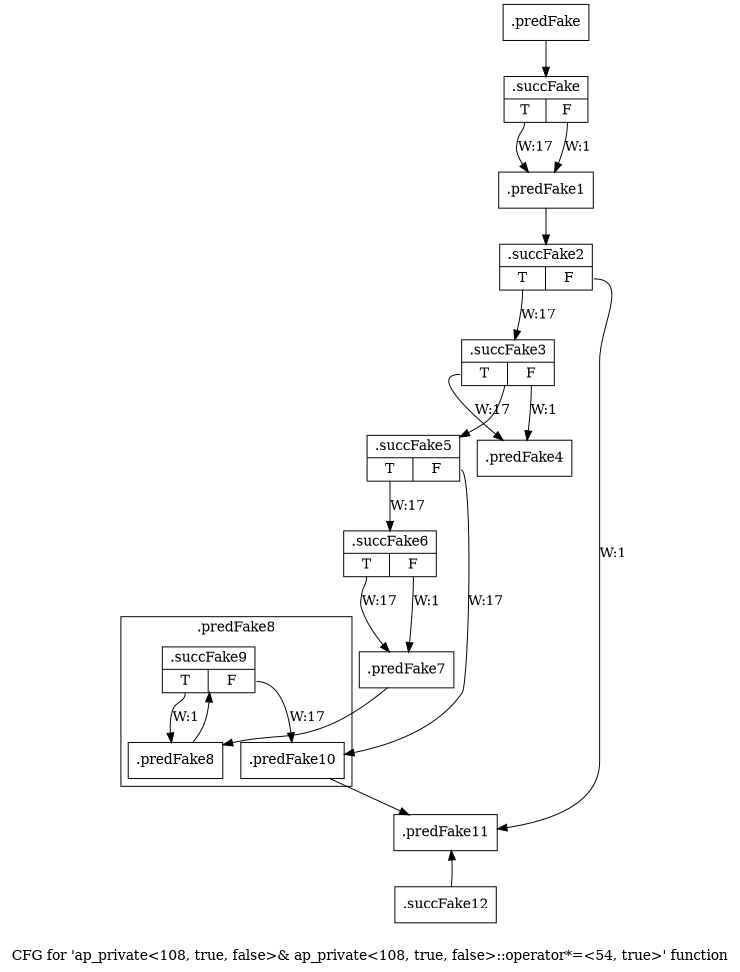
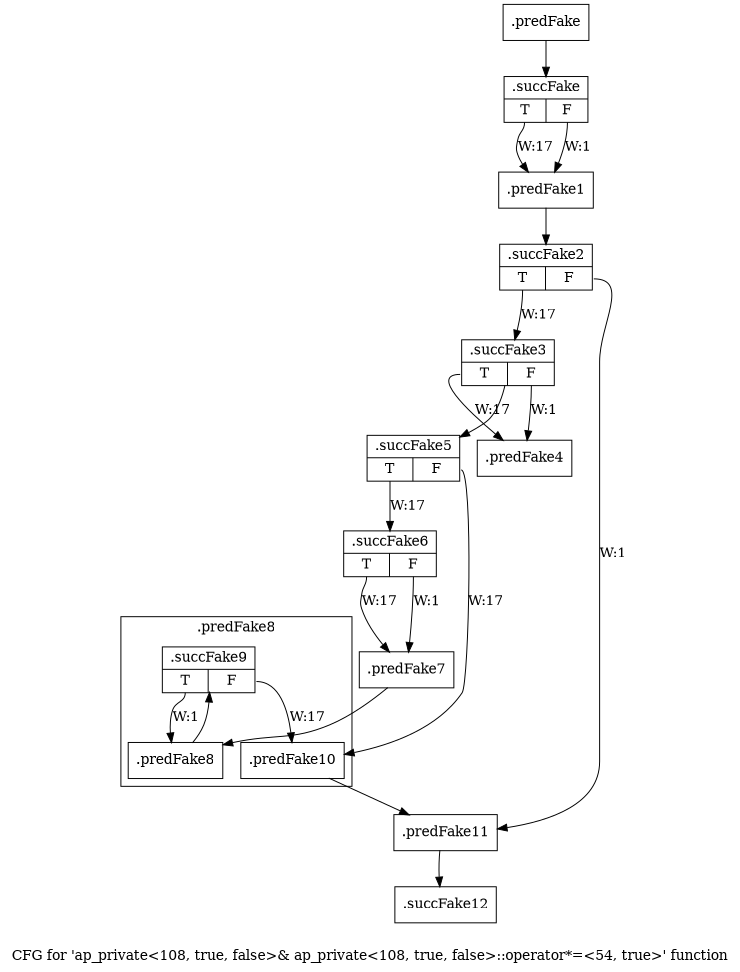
(452, 874) -> (439, 864)
